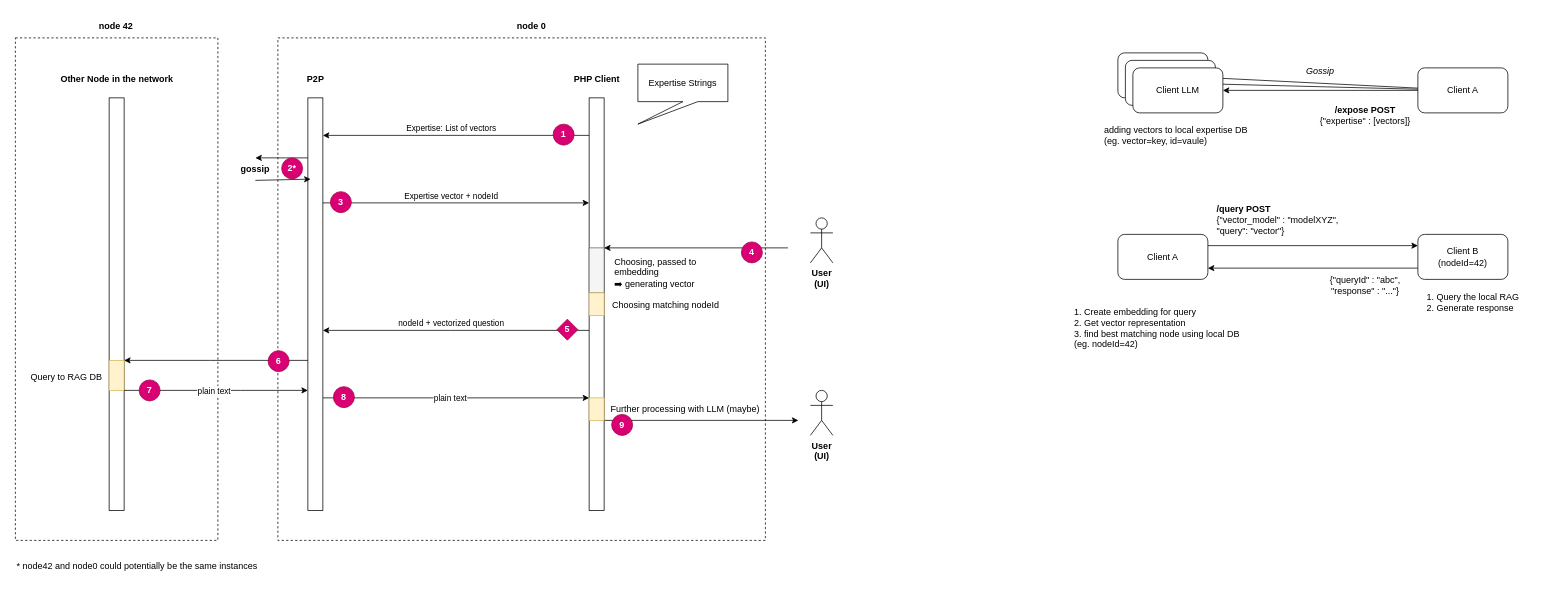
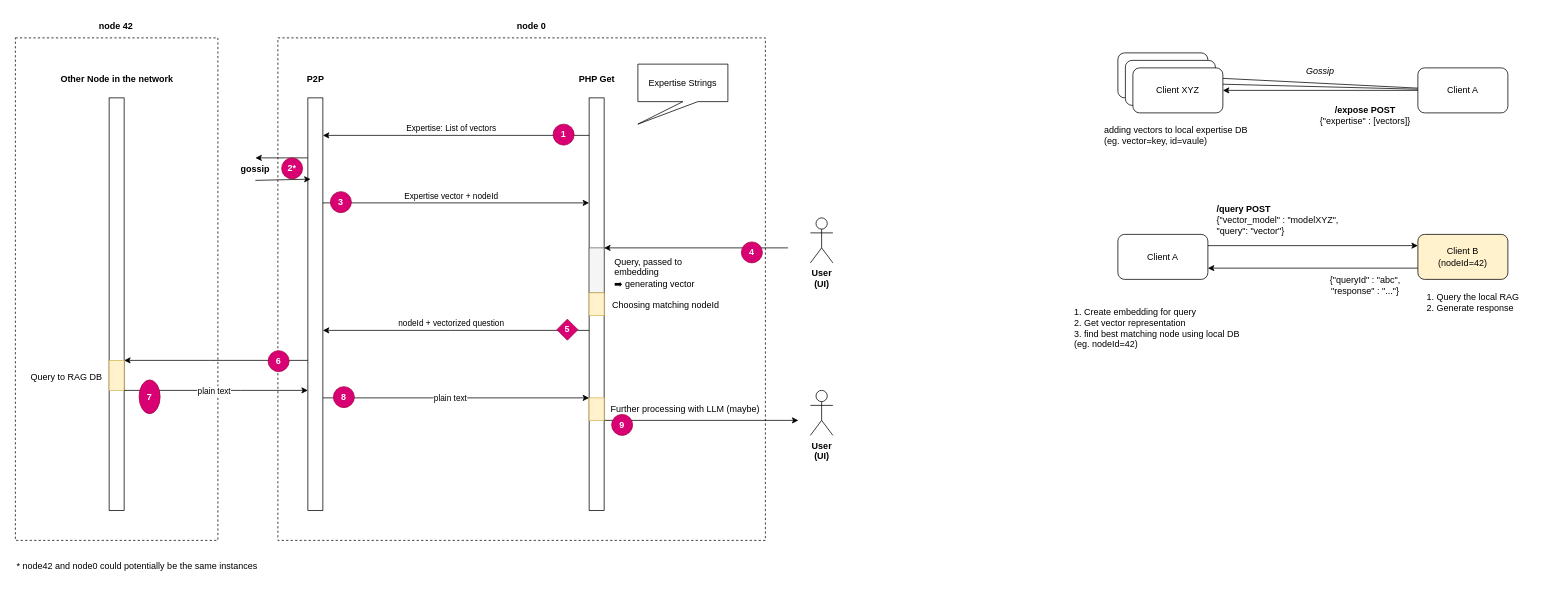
(597, 79) -> (597, 79)
(1178, 90) -> (1178, 90)
(1463, 257) -> (1463, 257)
(659, 273) -> (659, 273)
(150, 390) -> (150, 397)
